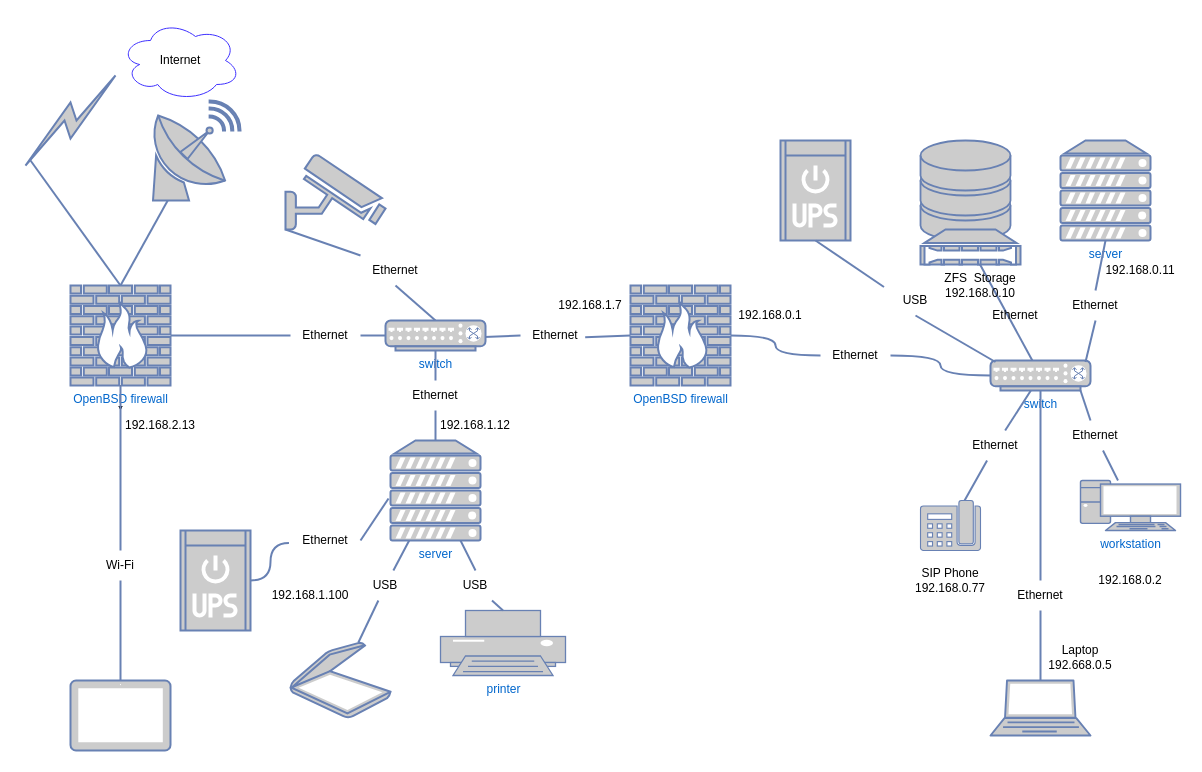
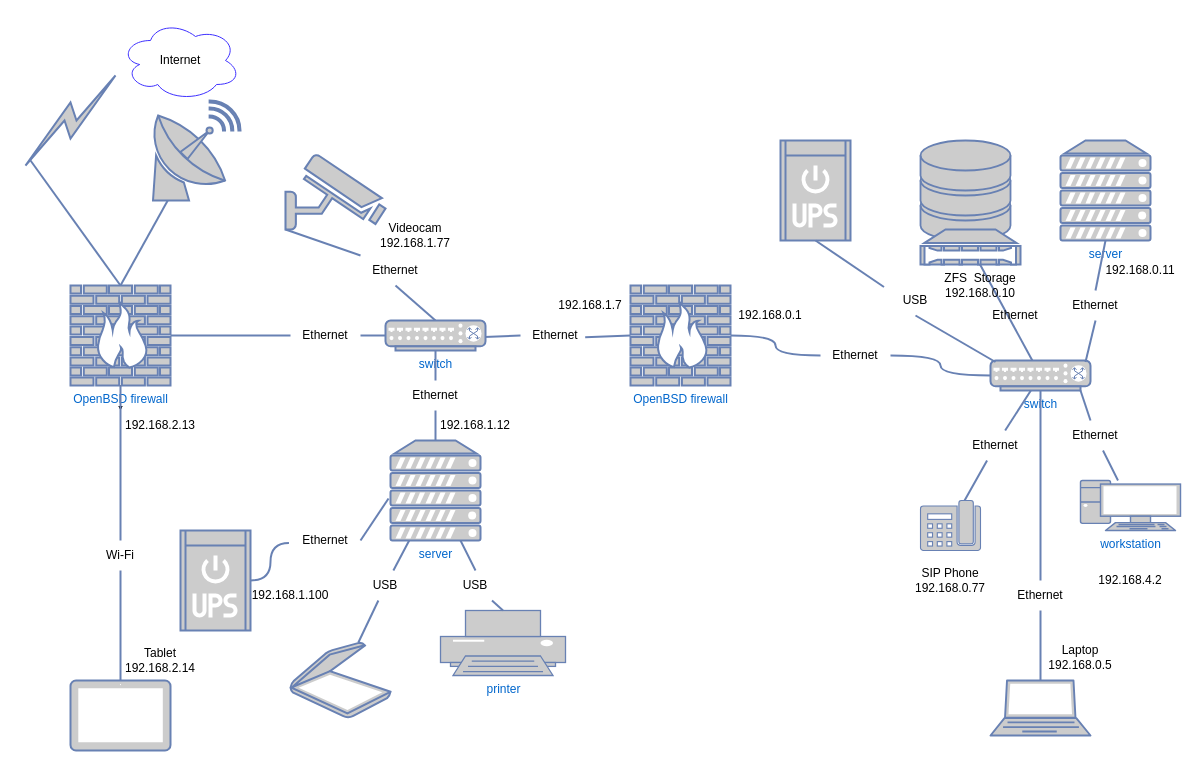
none -> (416, 236)
(121, 566) -> (121, 556)
(1131, 581) -> (1131, 581)
(311, 596) -> (291, 596)
(1081, 658) -> (1081, 658)
none -> (161, 661)
